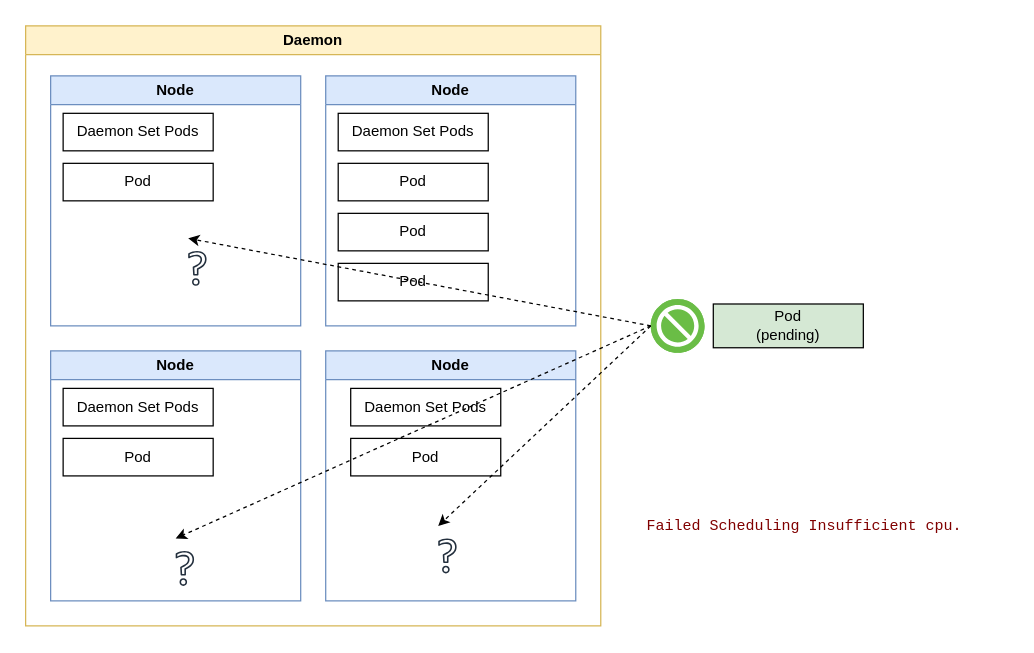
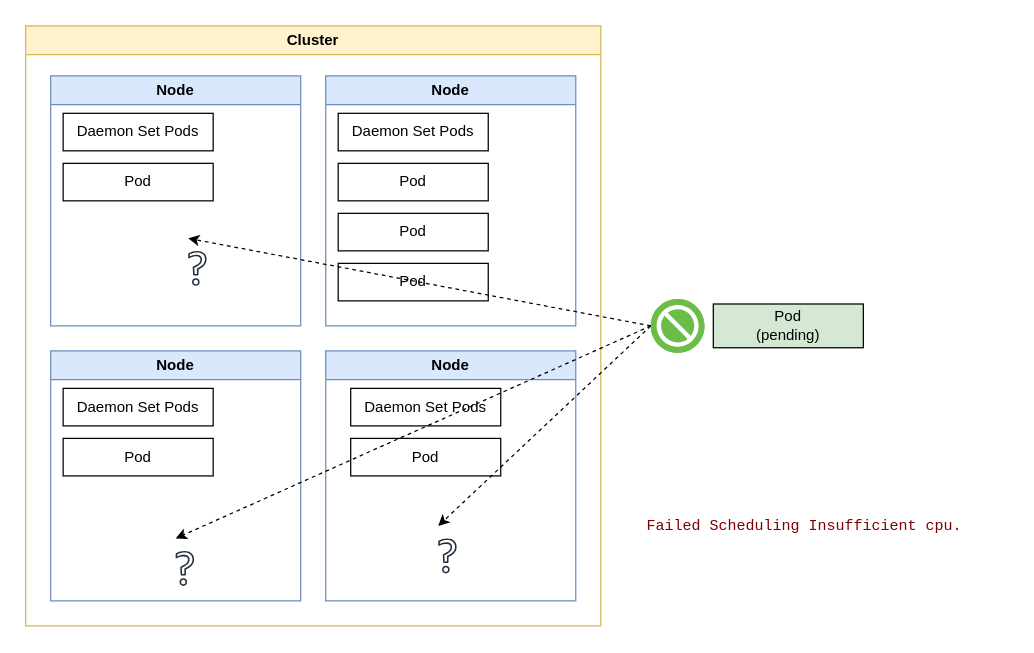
(313, 41) -> (313, 41)
